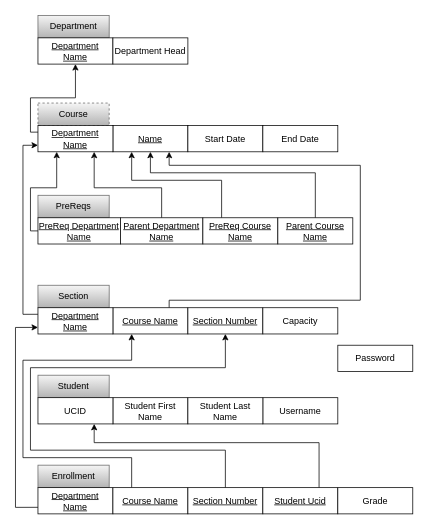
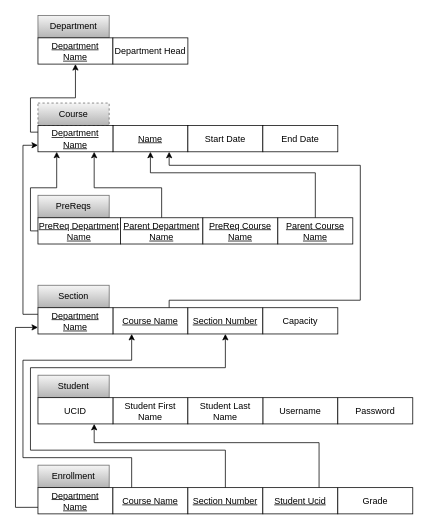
(184, 180) -> none
(375, 359) -> (375, 411)
